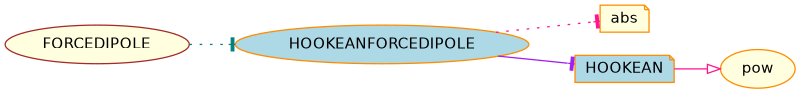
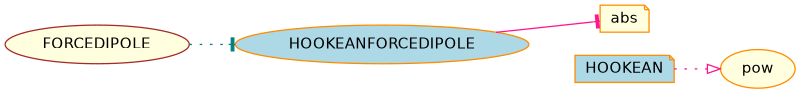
(545, 27) -> (545, 27)
(533, 60) -> none
(691, 69) -> (691, 69)
